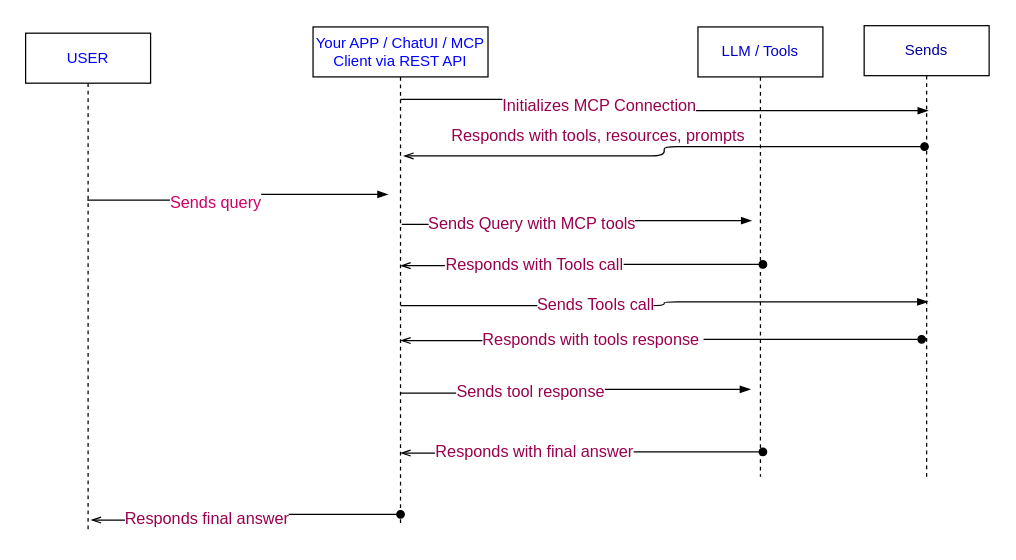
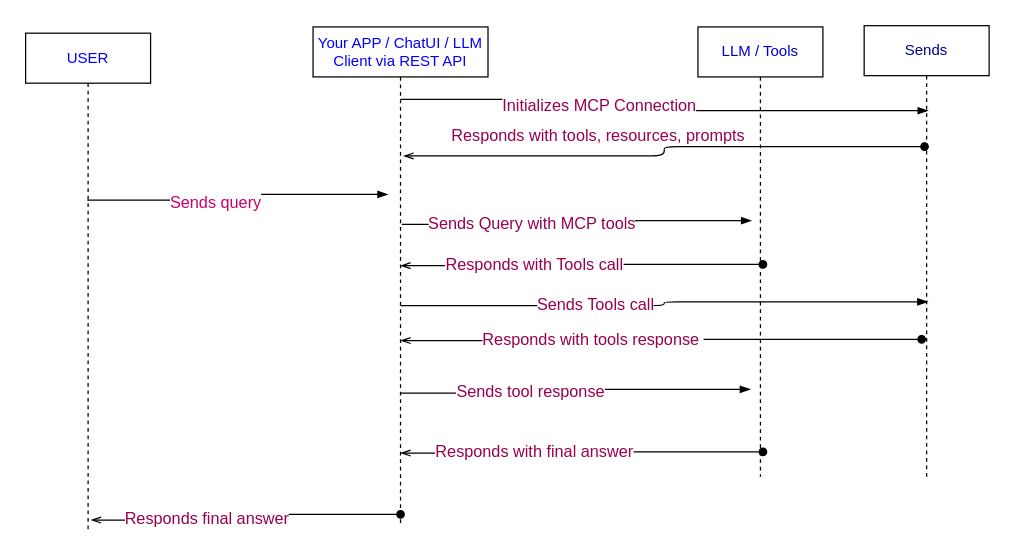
(401, 52) -> (401, 52)
